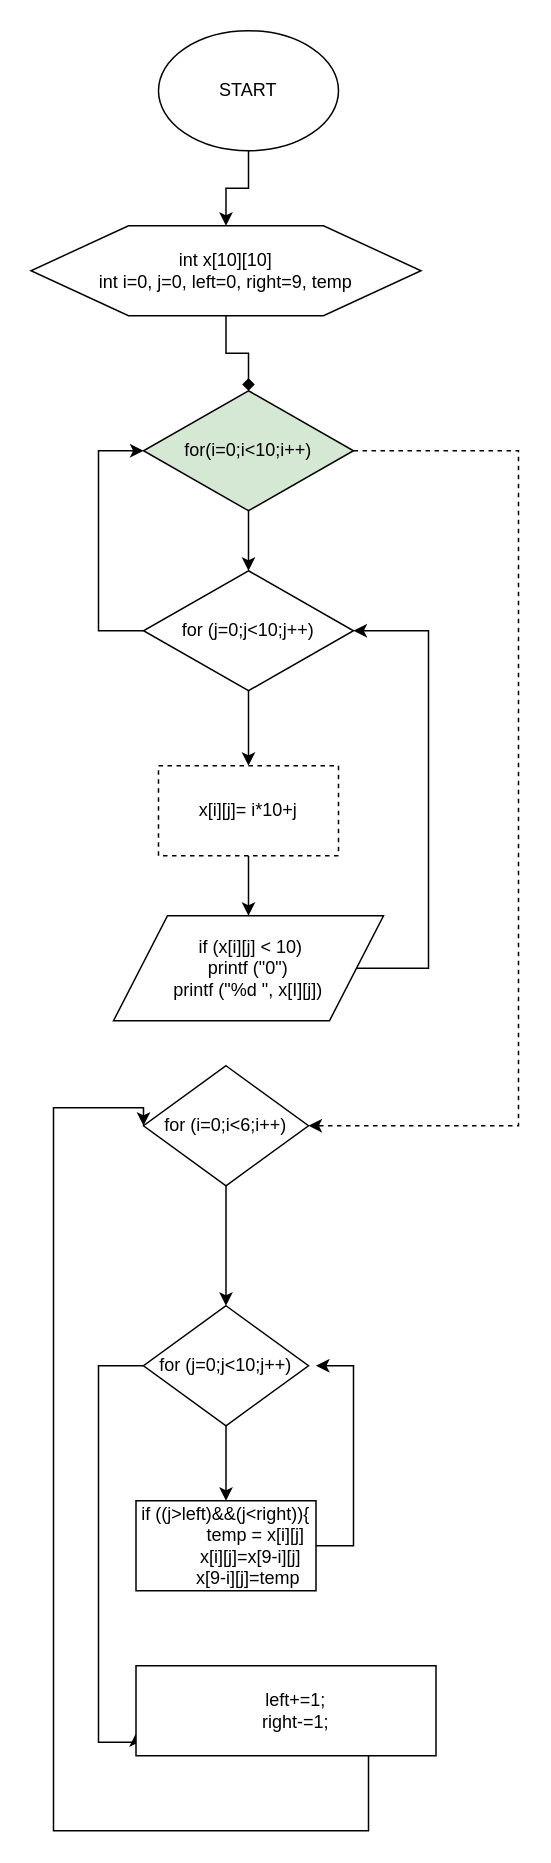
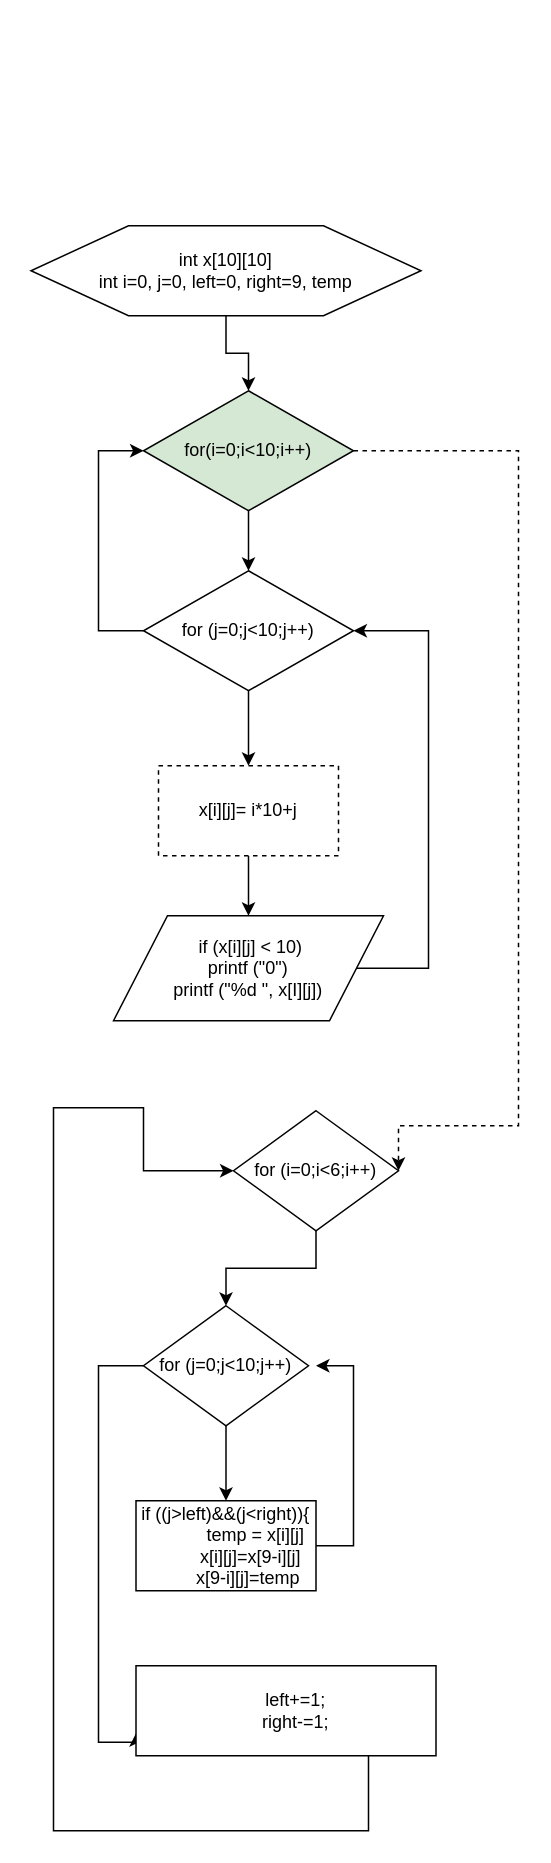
(248, 91) -> none
(242, 188) -> none
(248, 378) -> (248, 379)
(226, 1126) -> (316, 1171)
